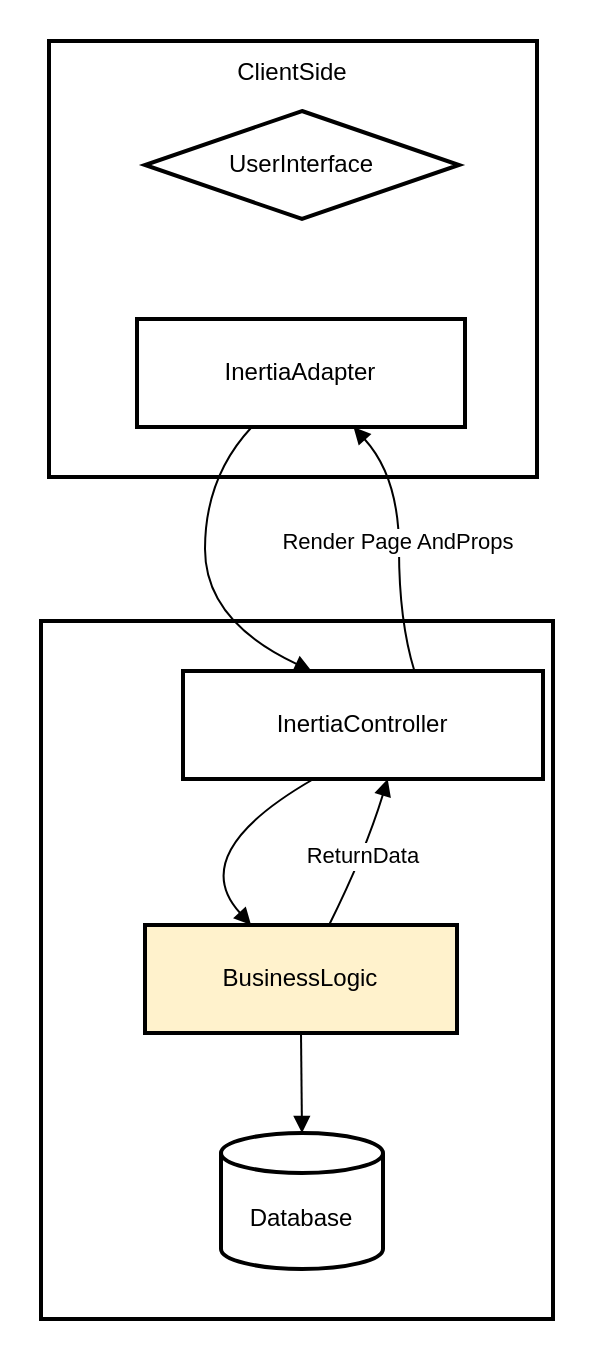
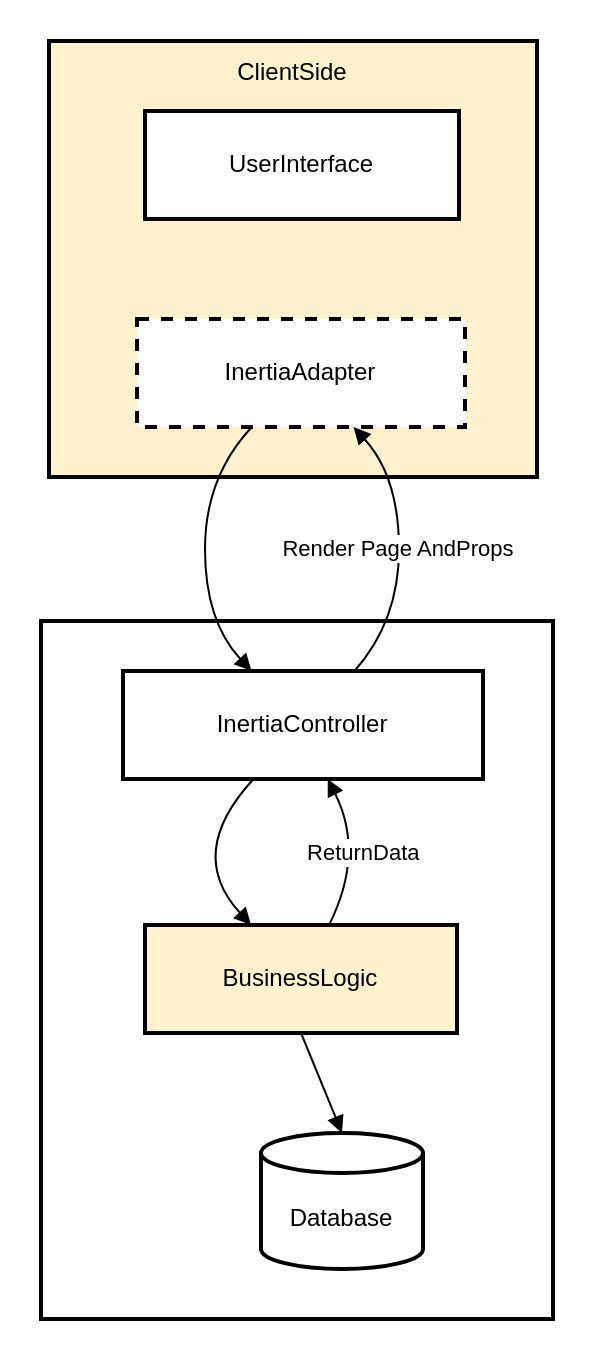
(302, 165) -> (302, 165)
(293, 259) -> (293, 259)
(301, 373) -> (301, 373)
(363, 725) -> (303, 725)
(302, 1201) -> (342, 1201)
